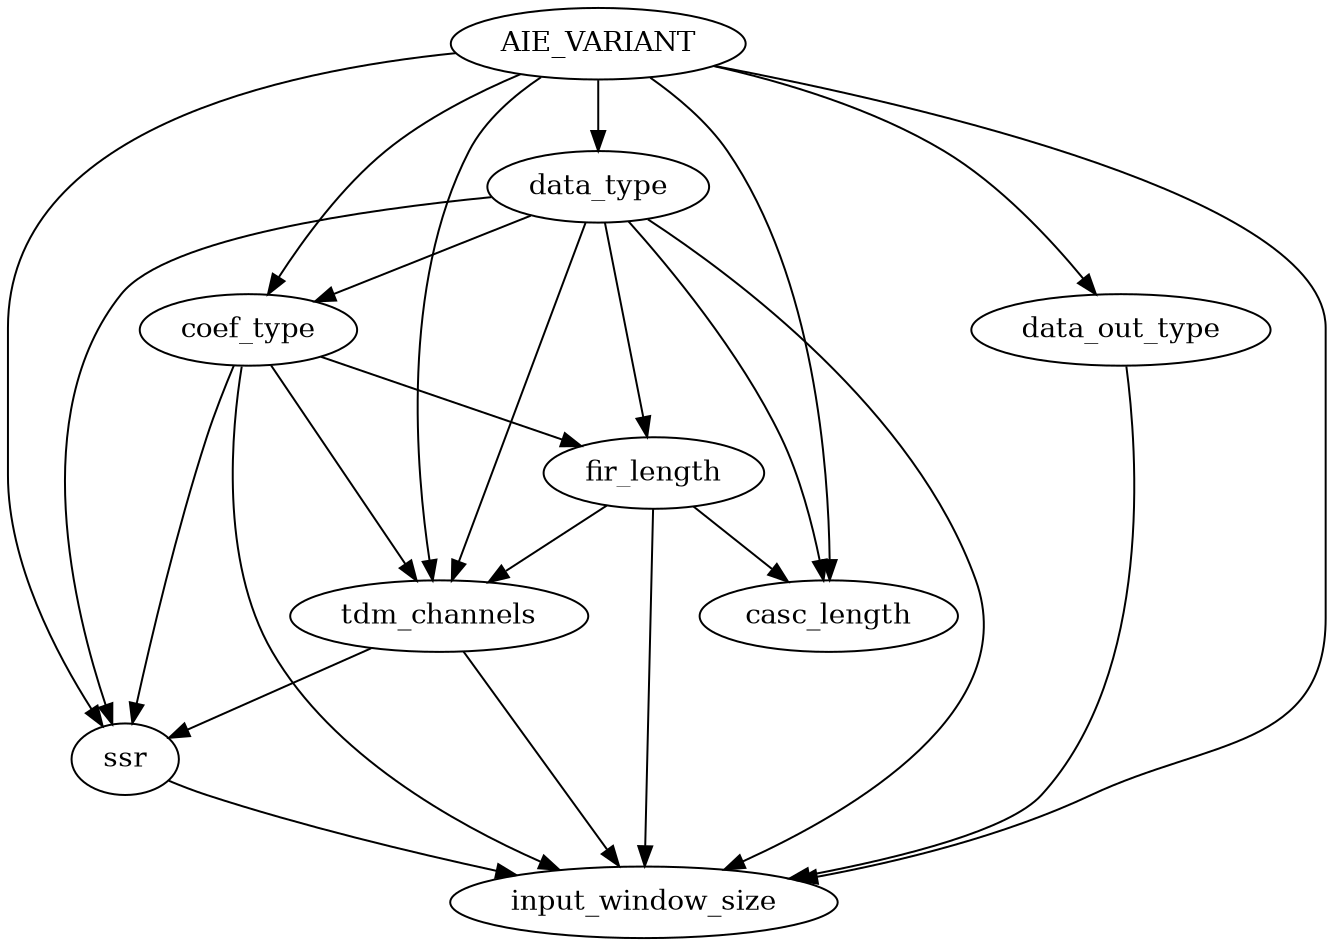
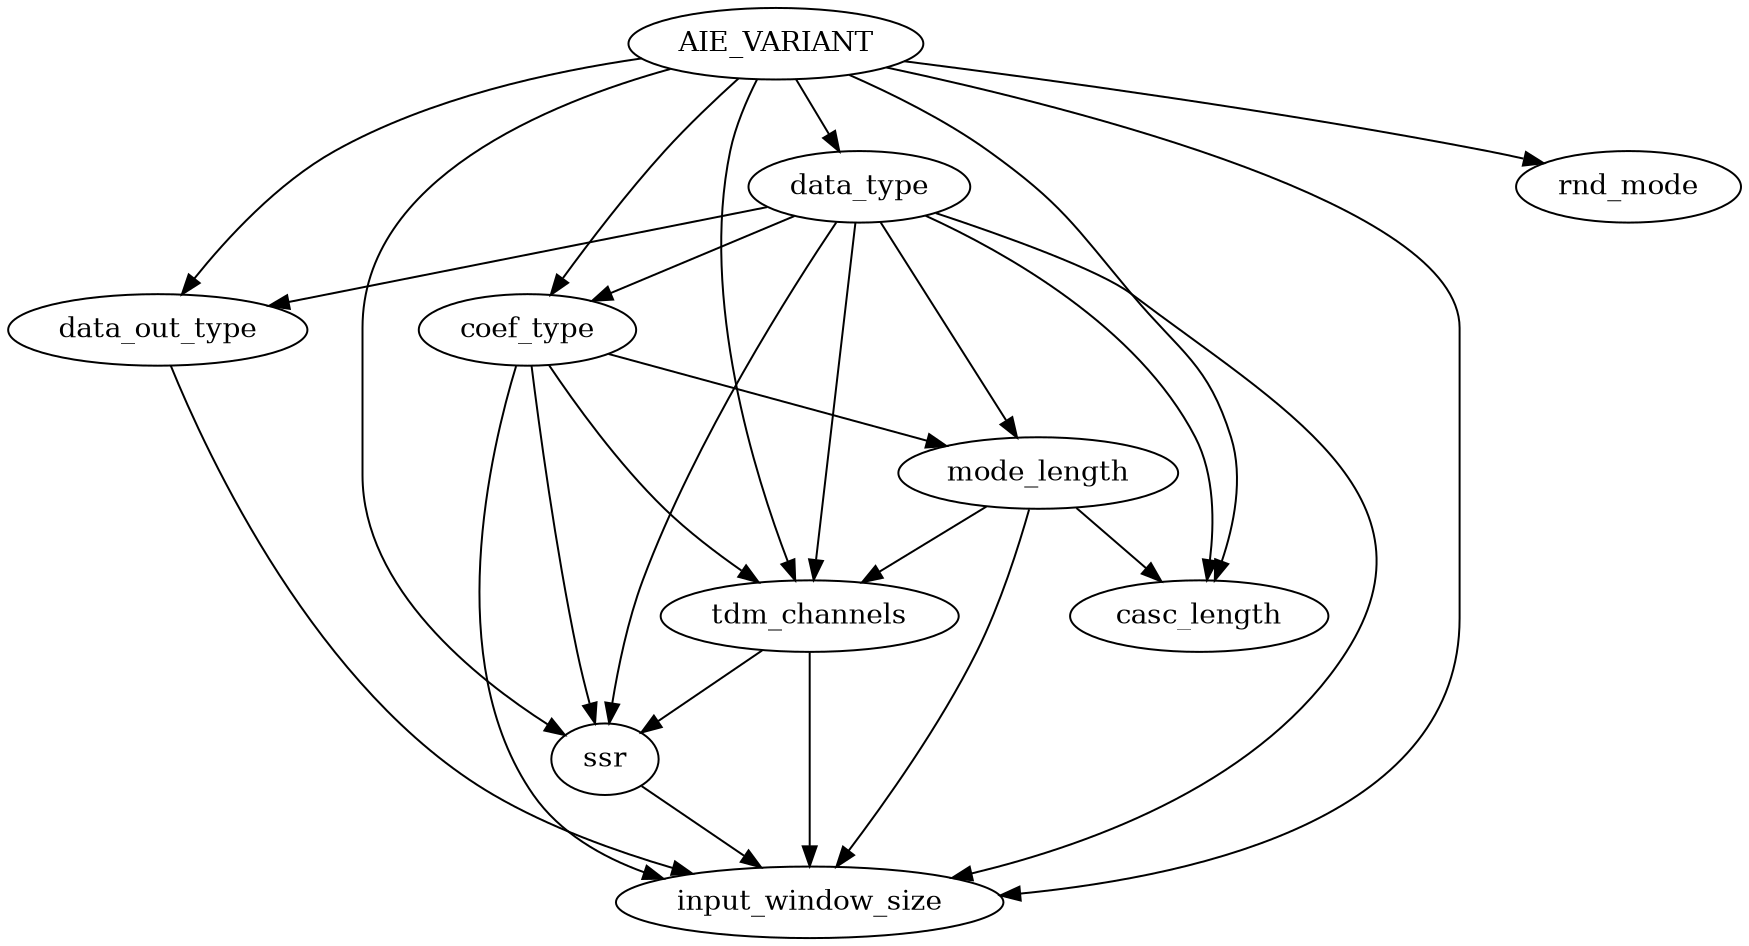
none -> (1629, 187)
none -> (528, 255)
(654, 473) -> (1038, 473)
